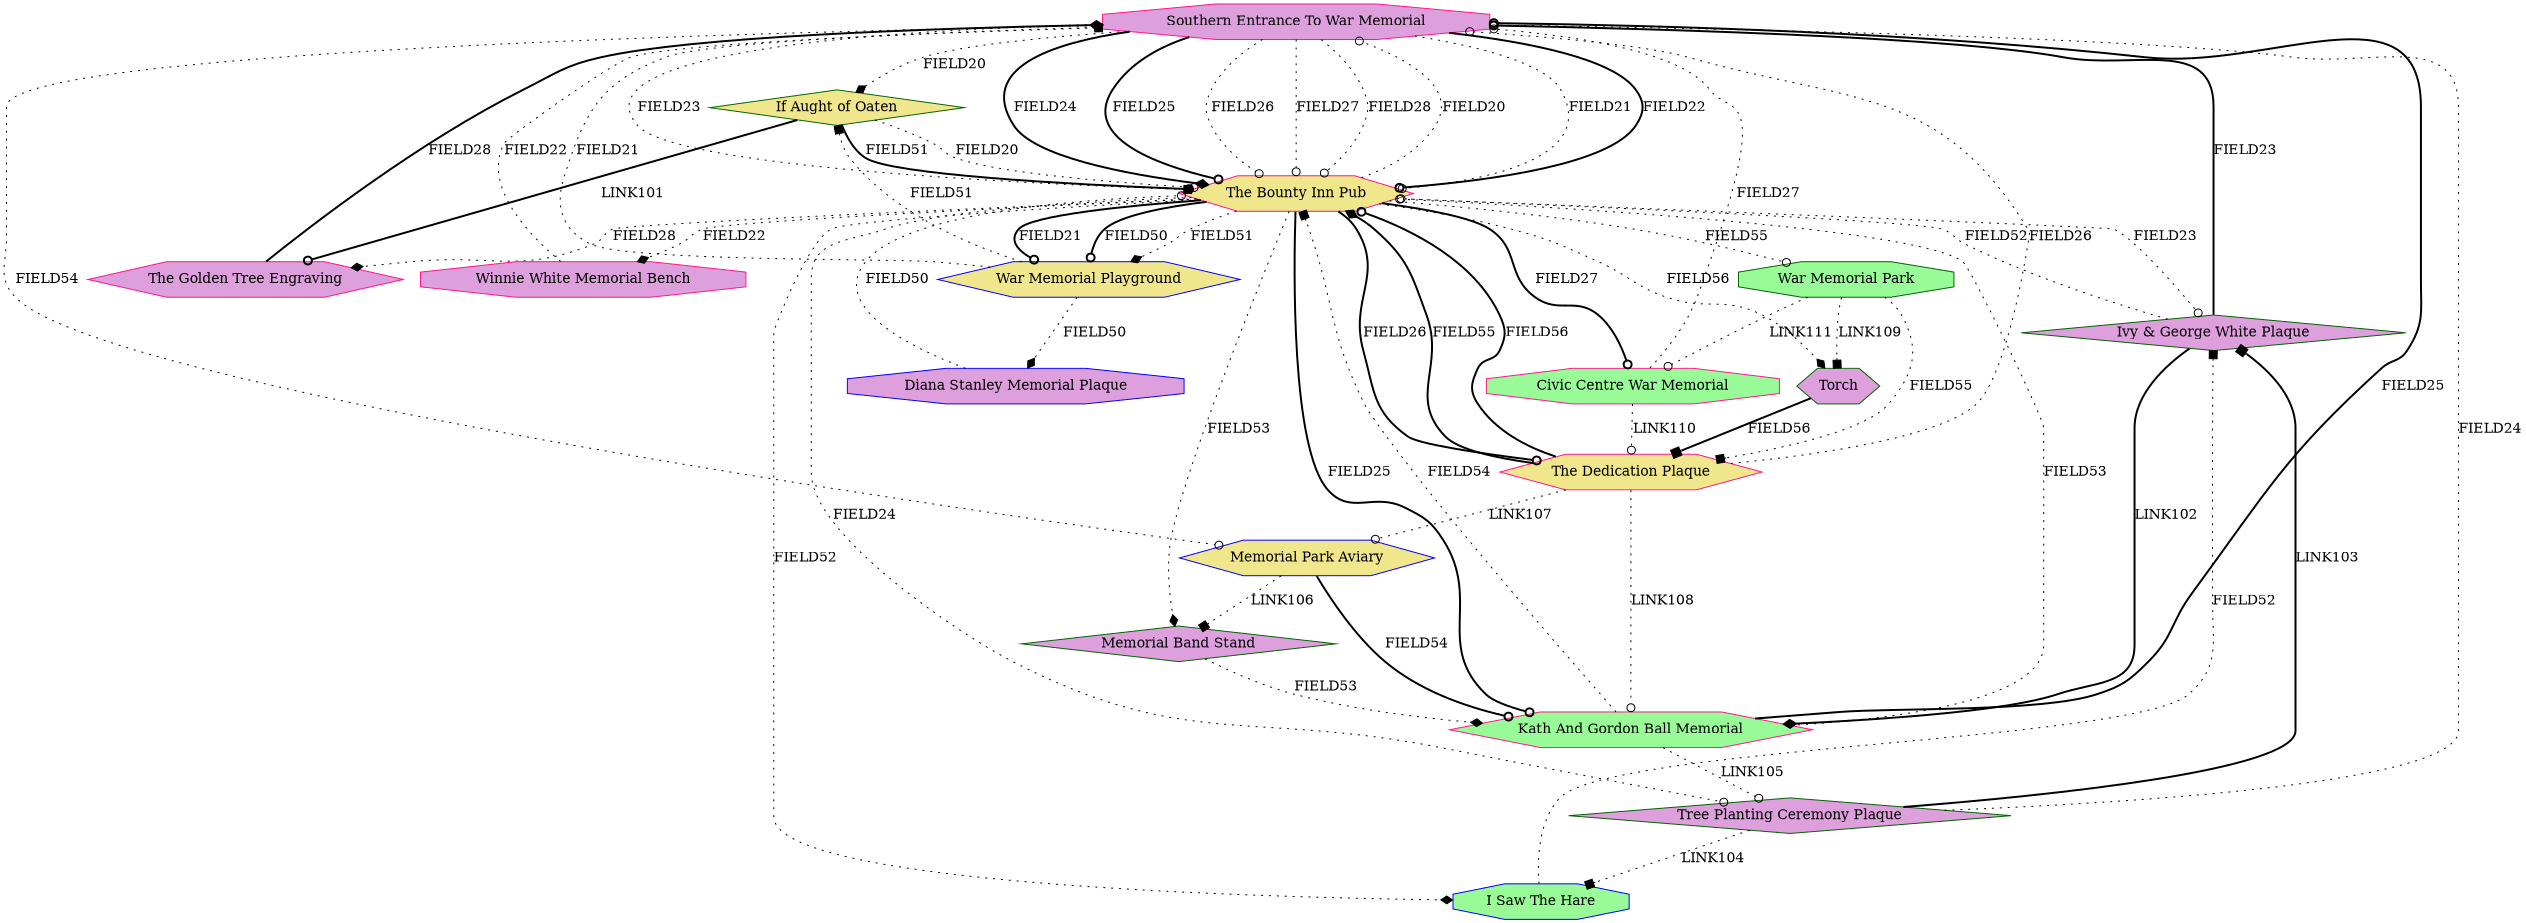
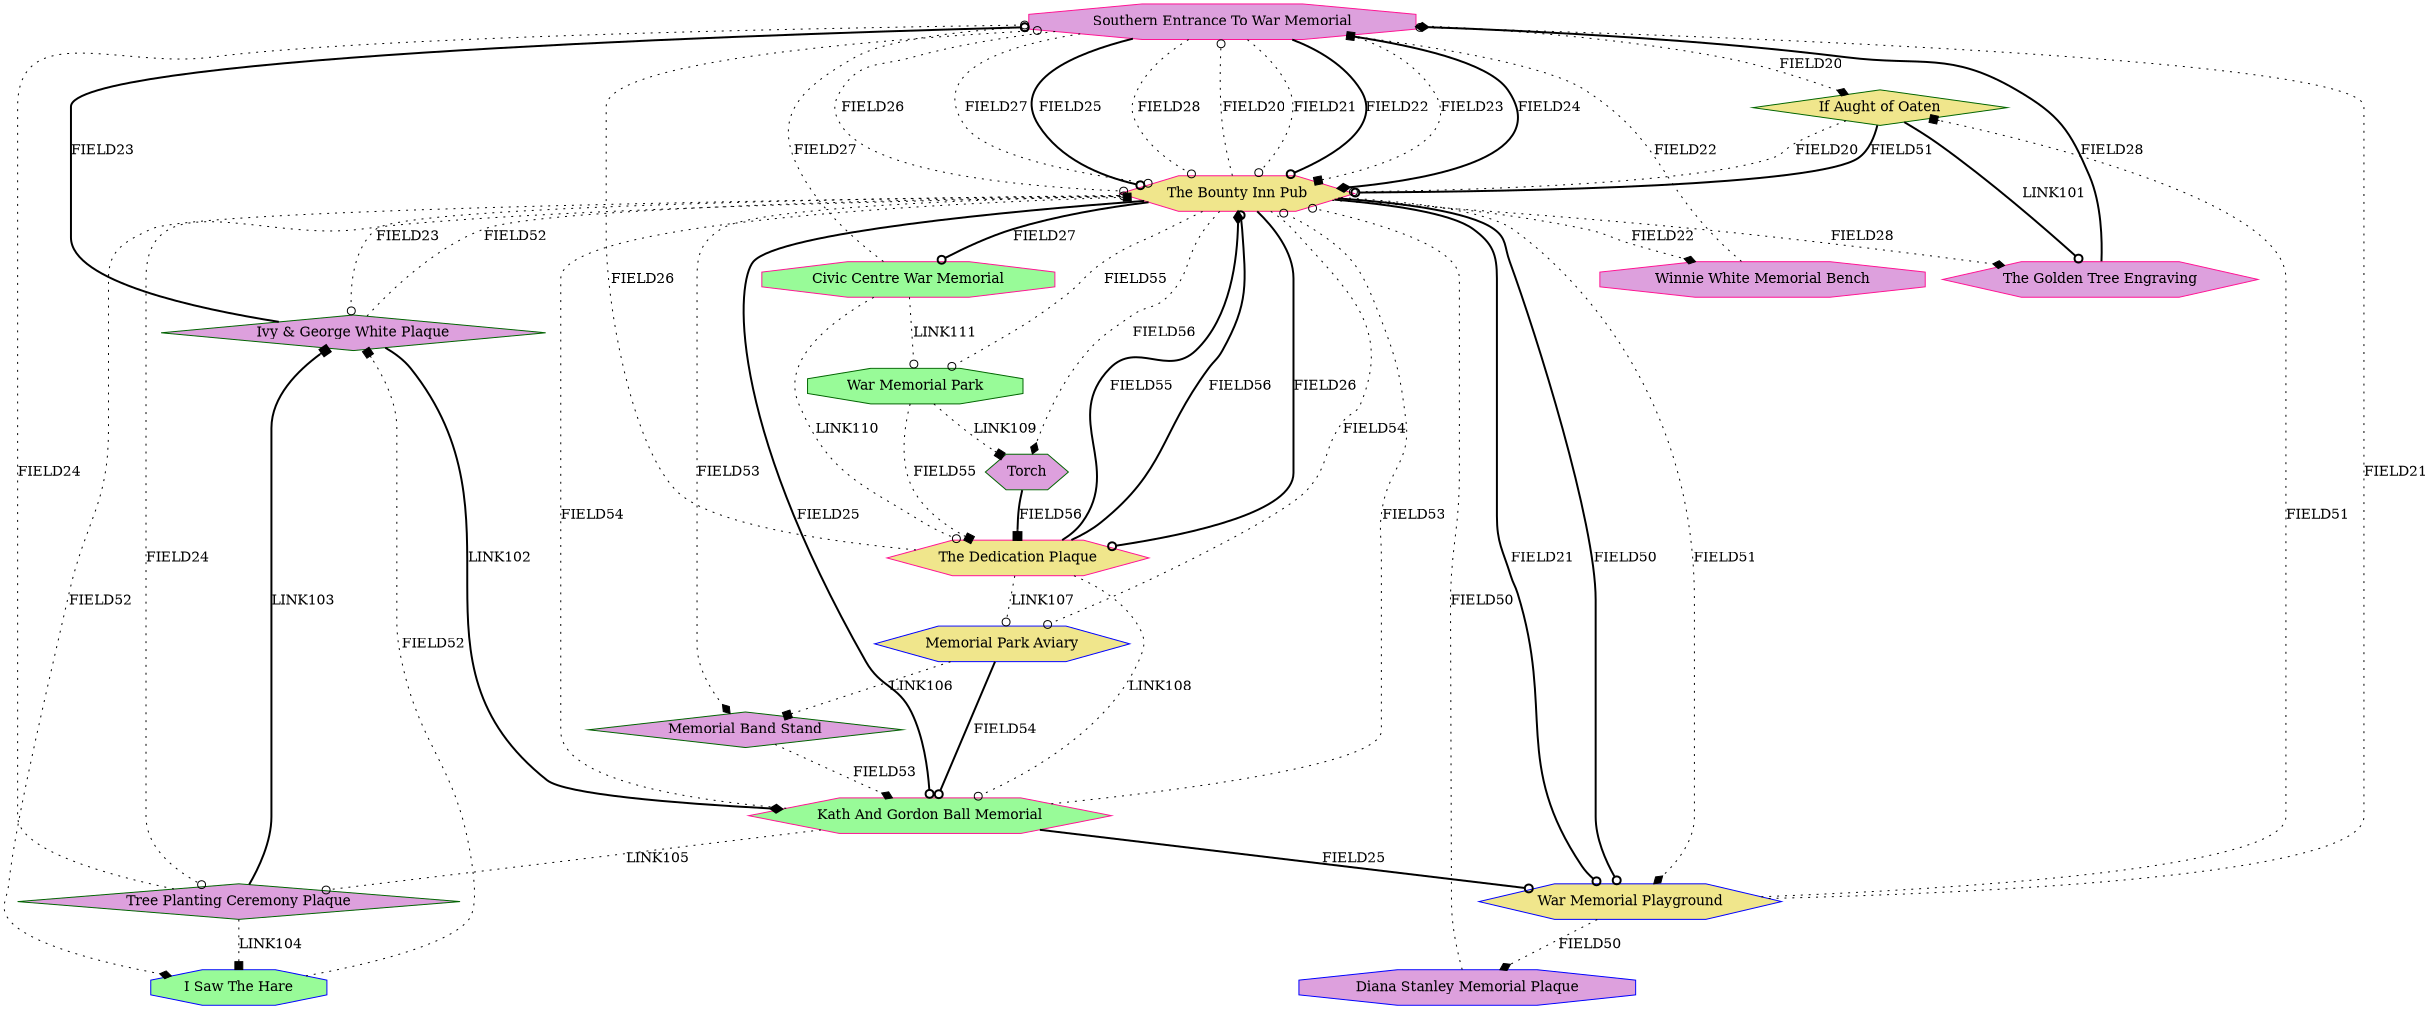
(2421, 153) -> (1282, 859)
(4, 266) -> (1320, 472)
(1739, 330) -> (912, 329)
